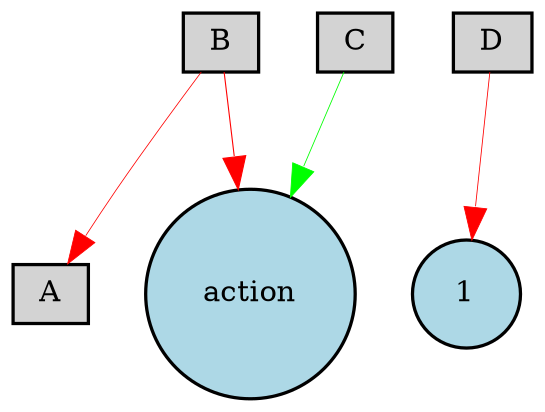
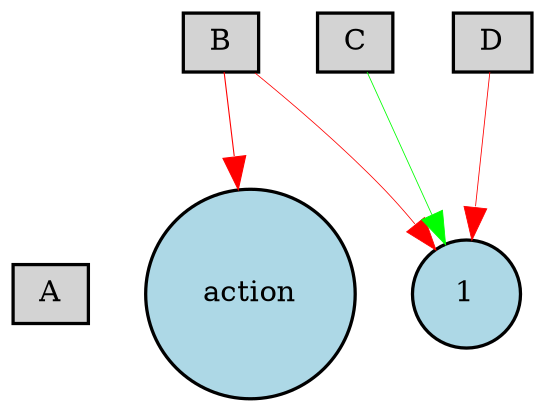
(324, 119) -> (400, 143)
(142, 153) -> (338, 145)
